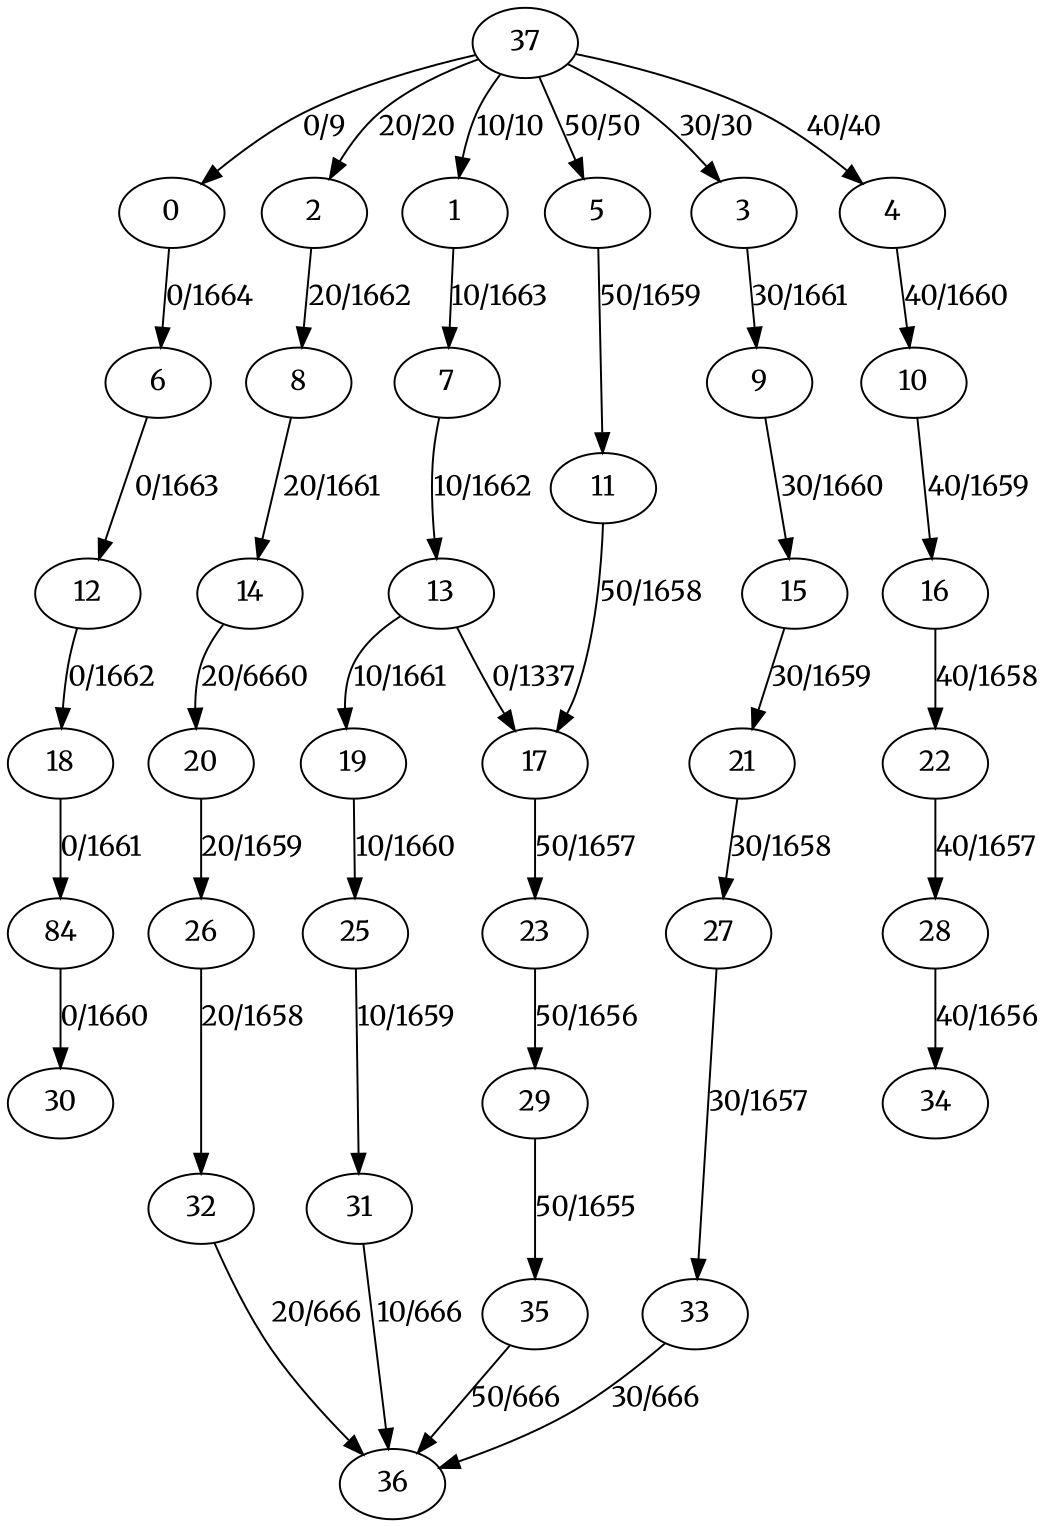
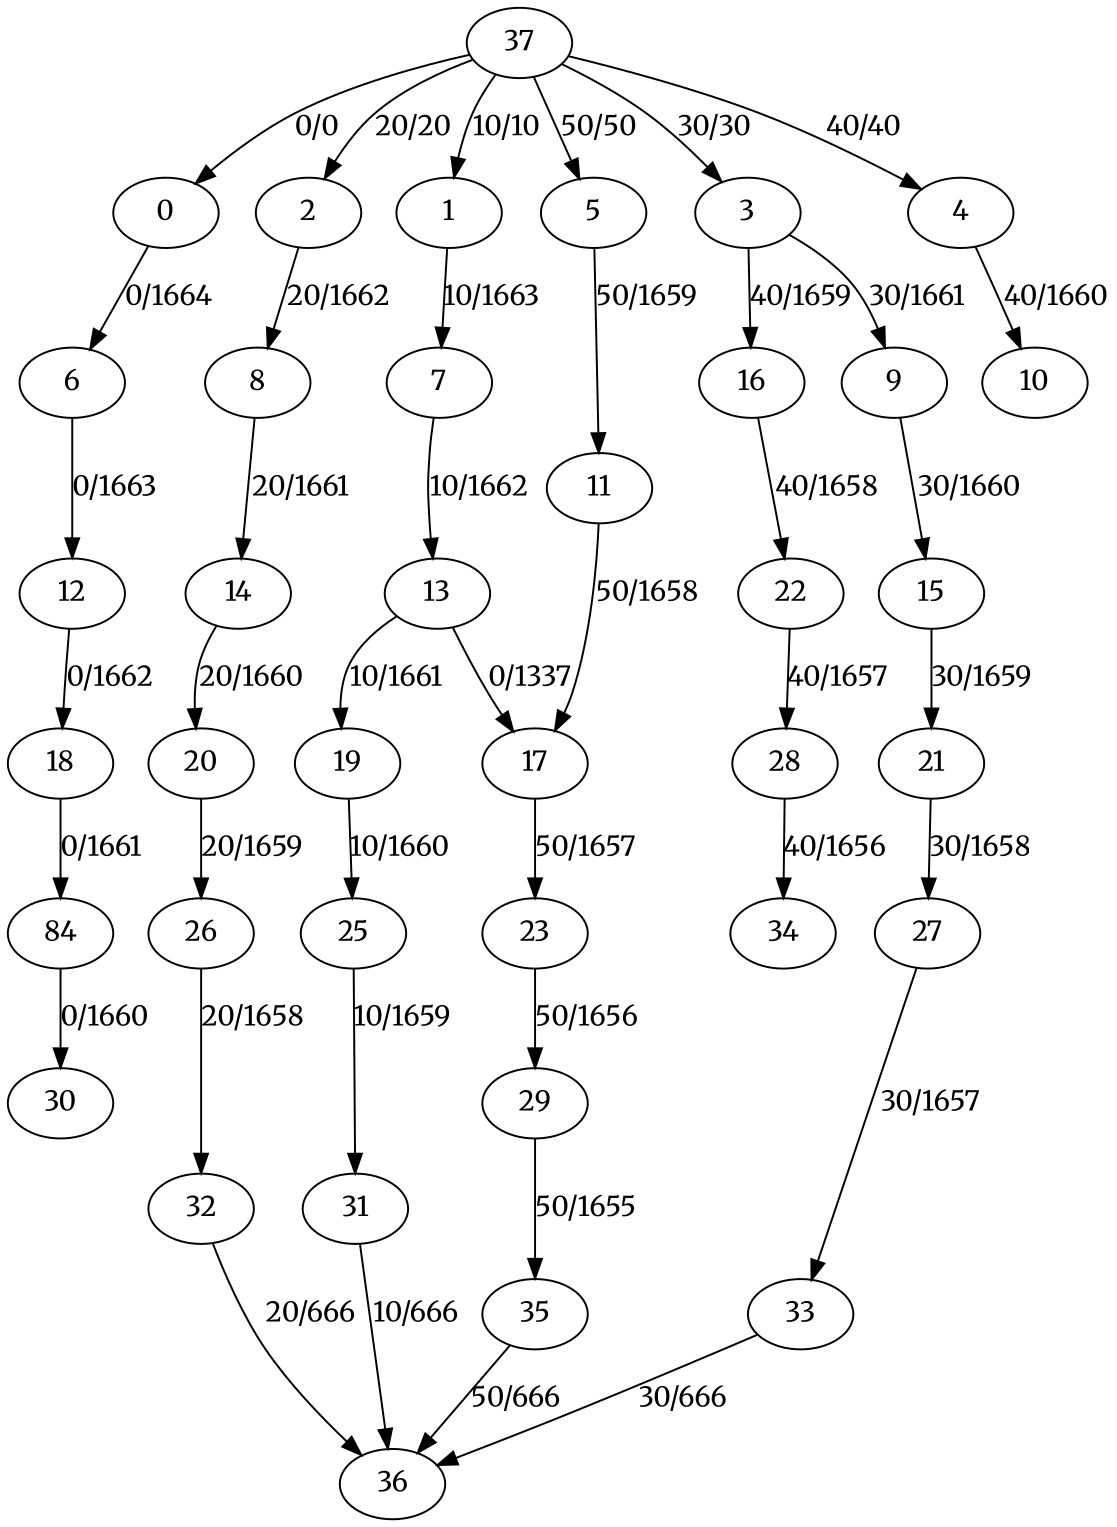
(324, 128) -> (317, 128)
(924, 478) -> (749, 288)
(255, 679) -> (252, 679)
